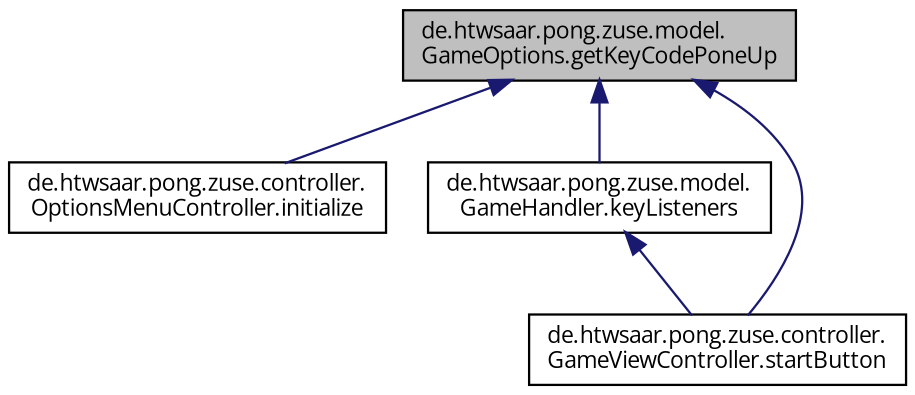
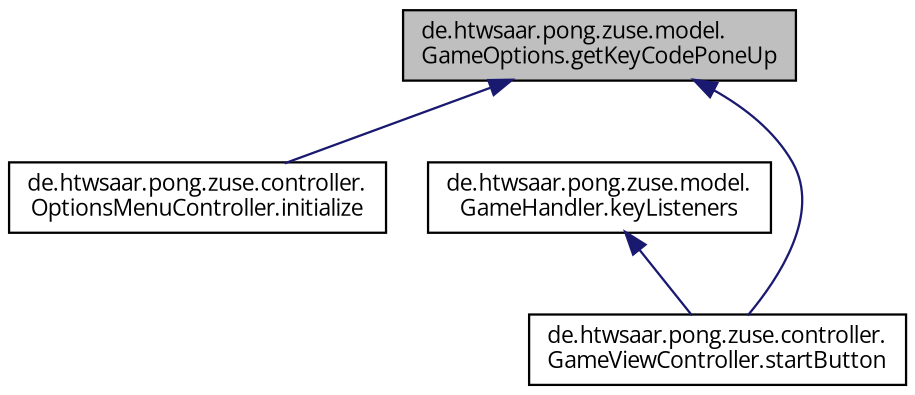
(600, 133) -> none
